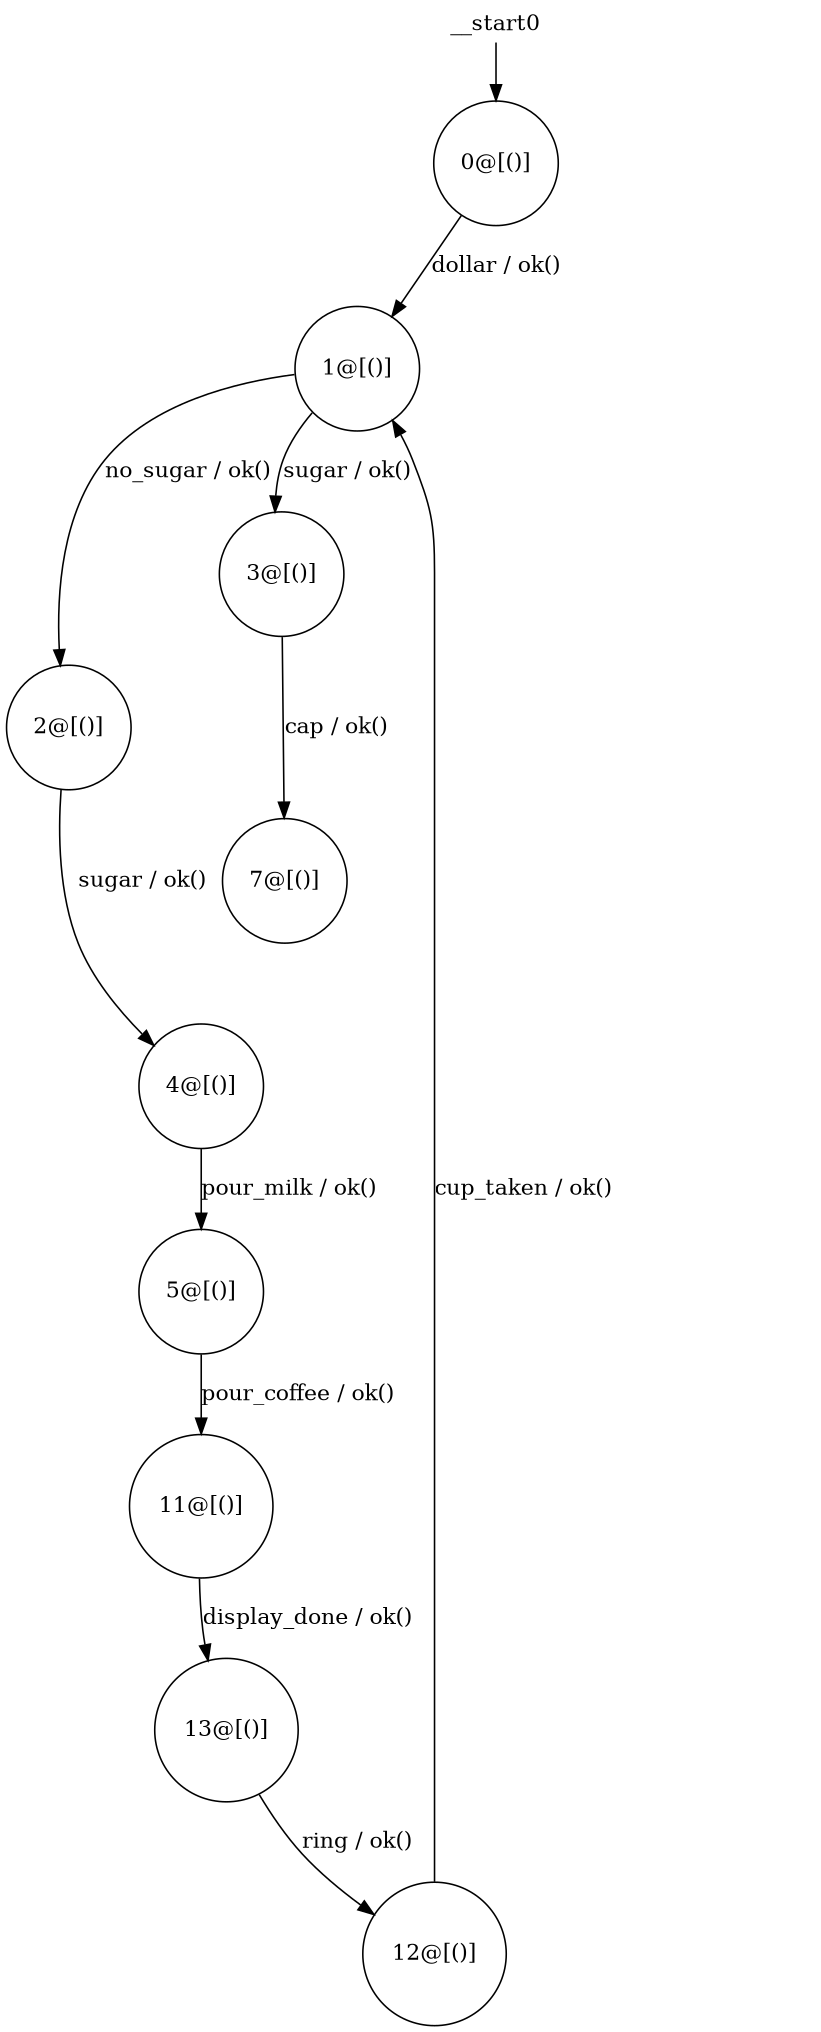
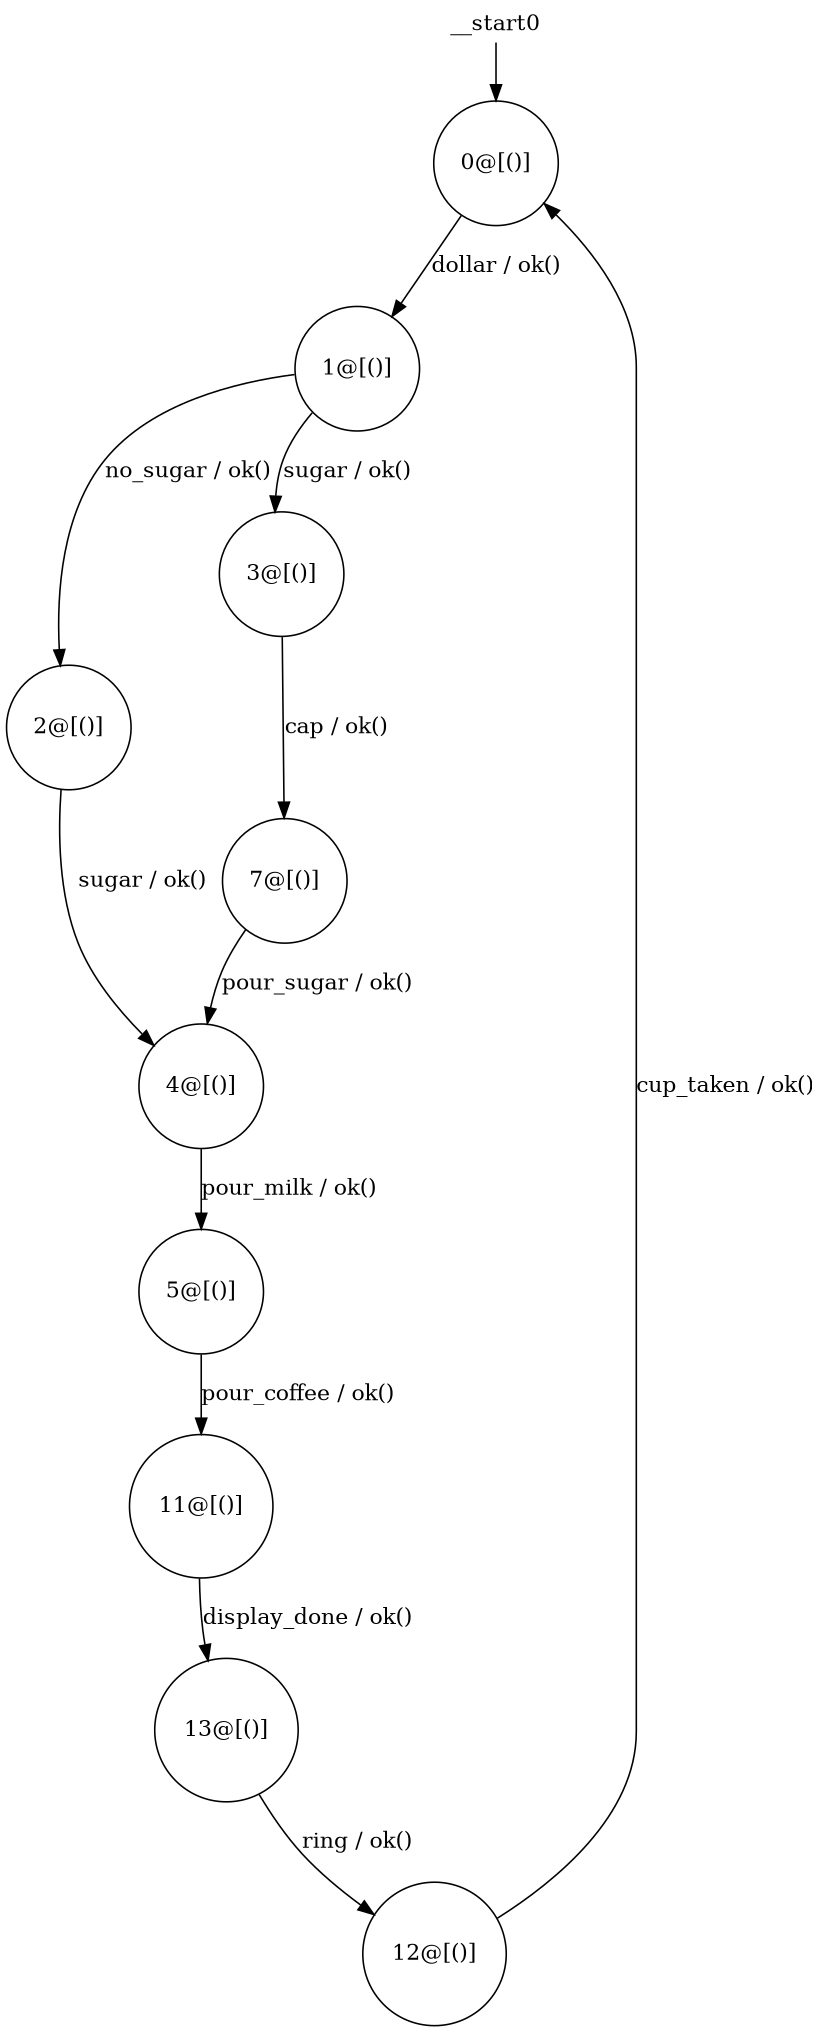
none -> (224, 967)
(435, 1155) -> (636, 1082)
